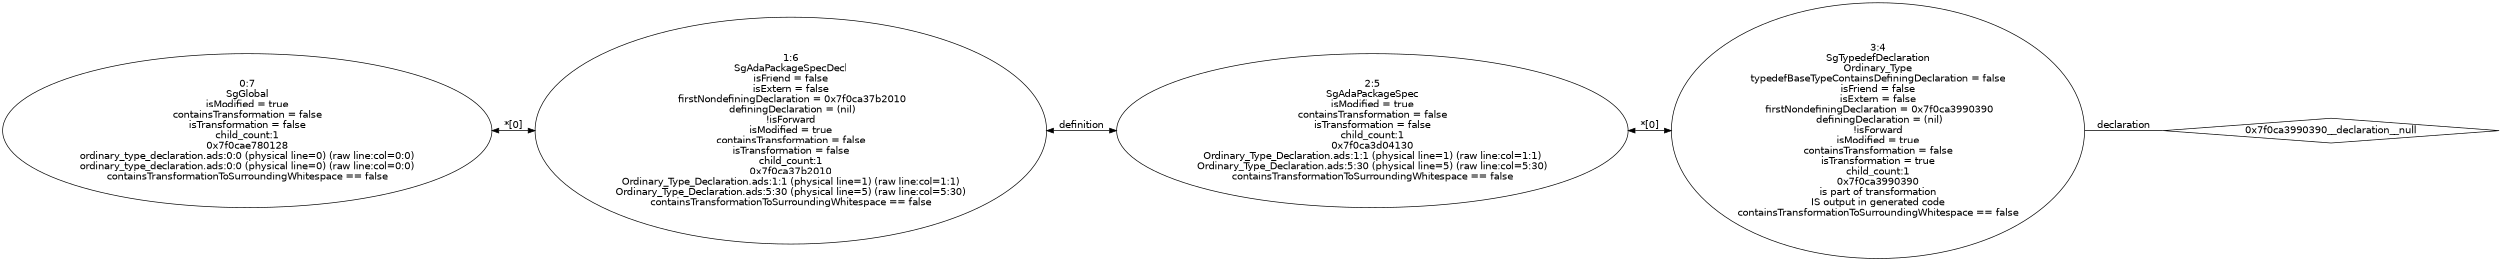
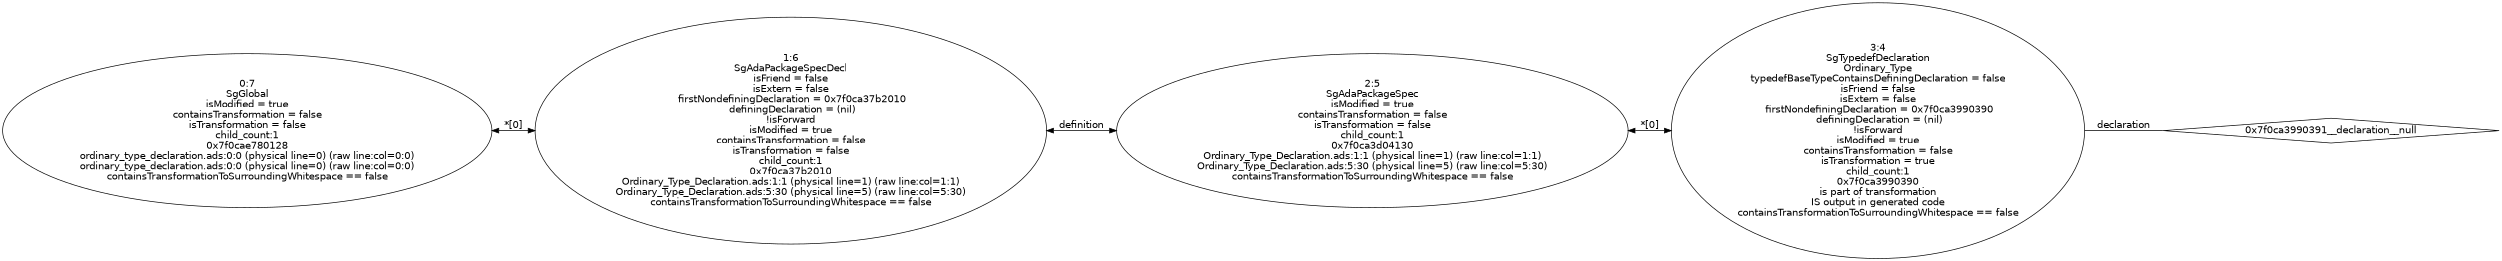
(2331, 131) -> (2331, 131)
